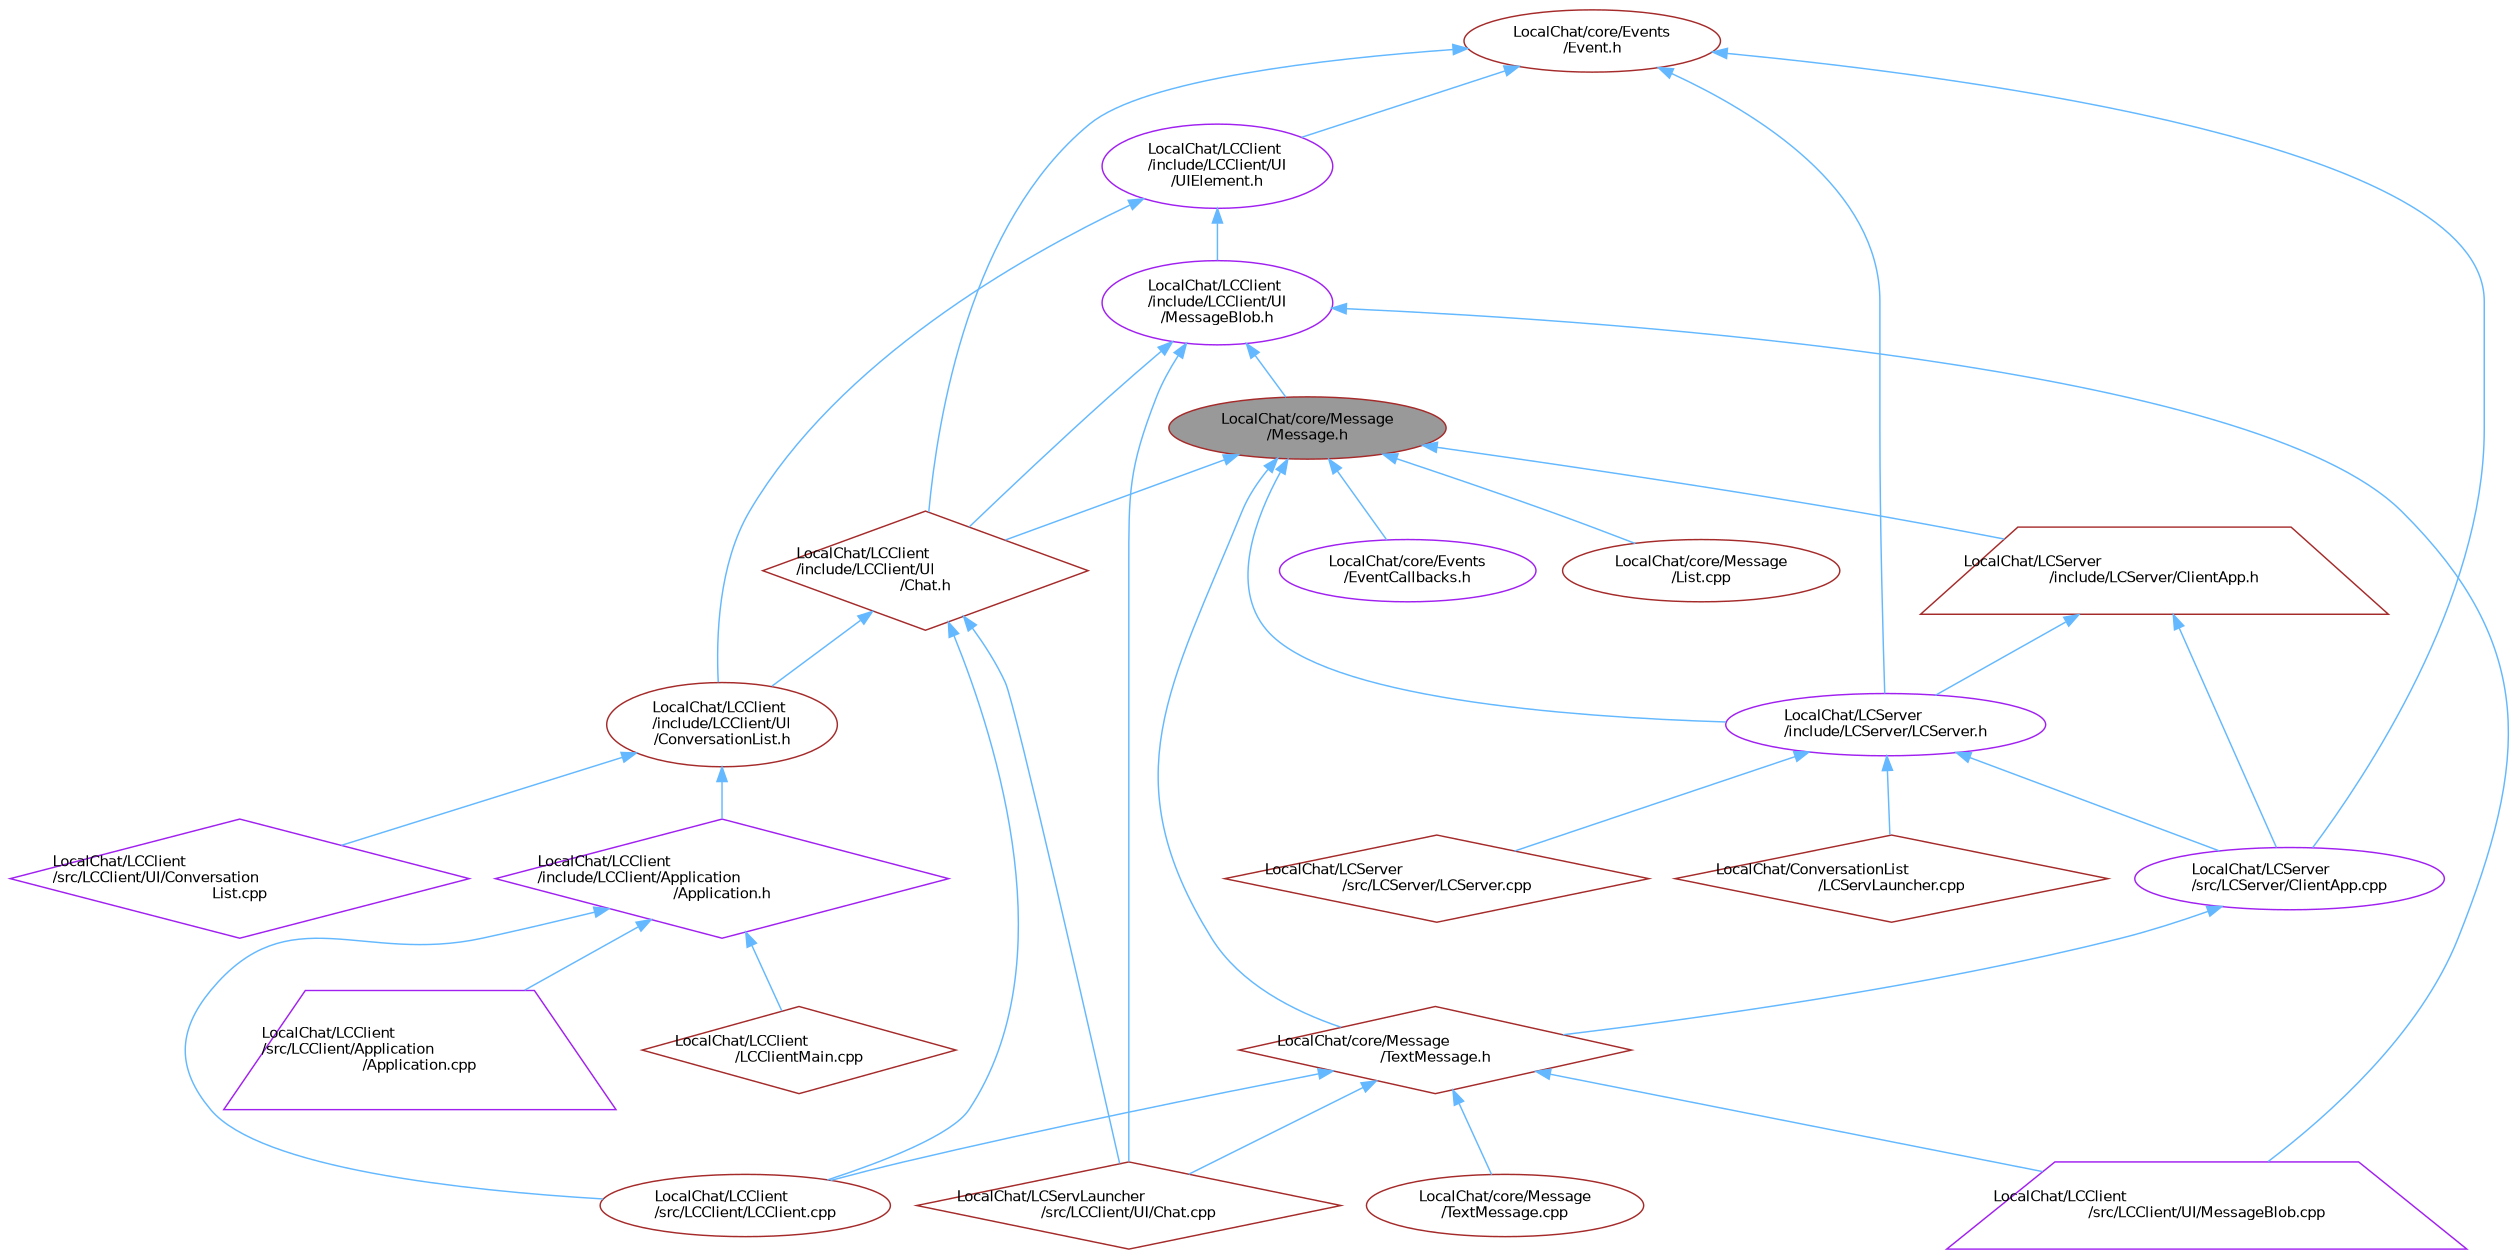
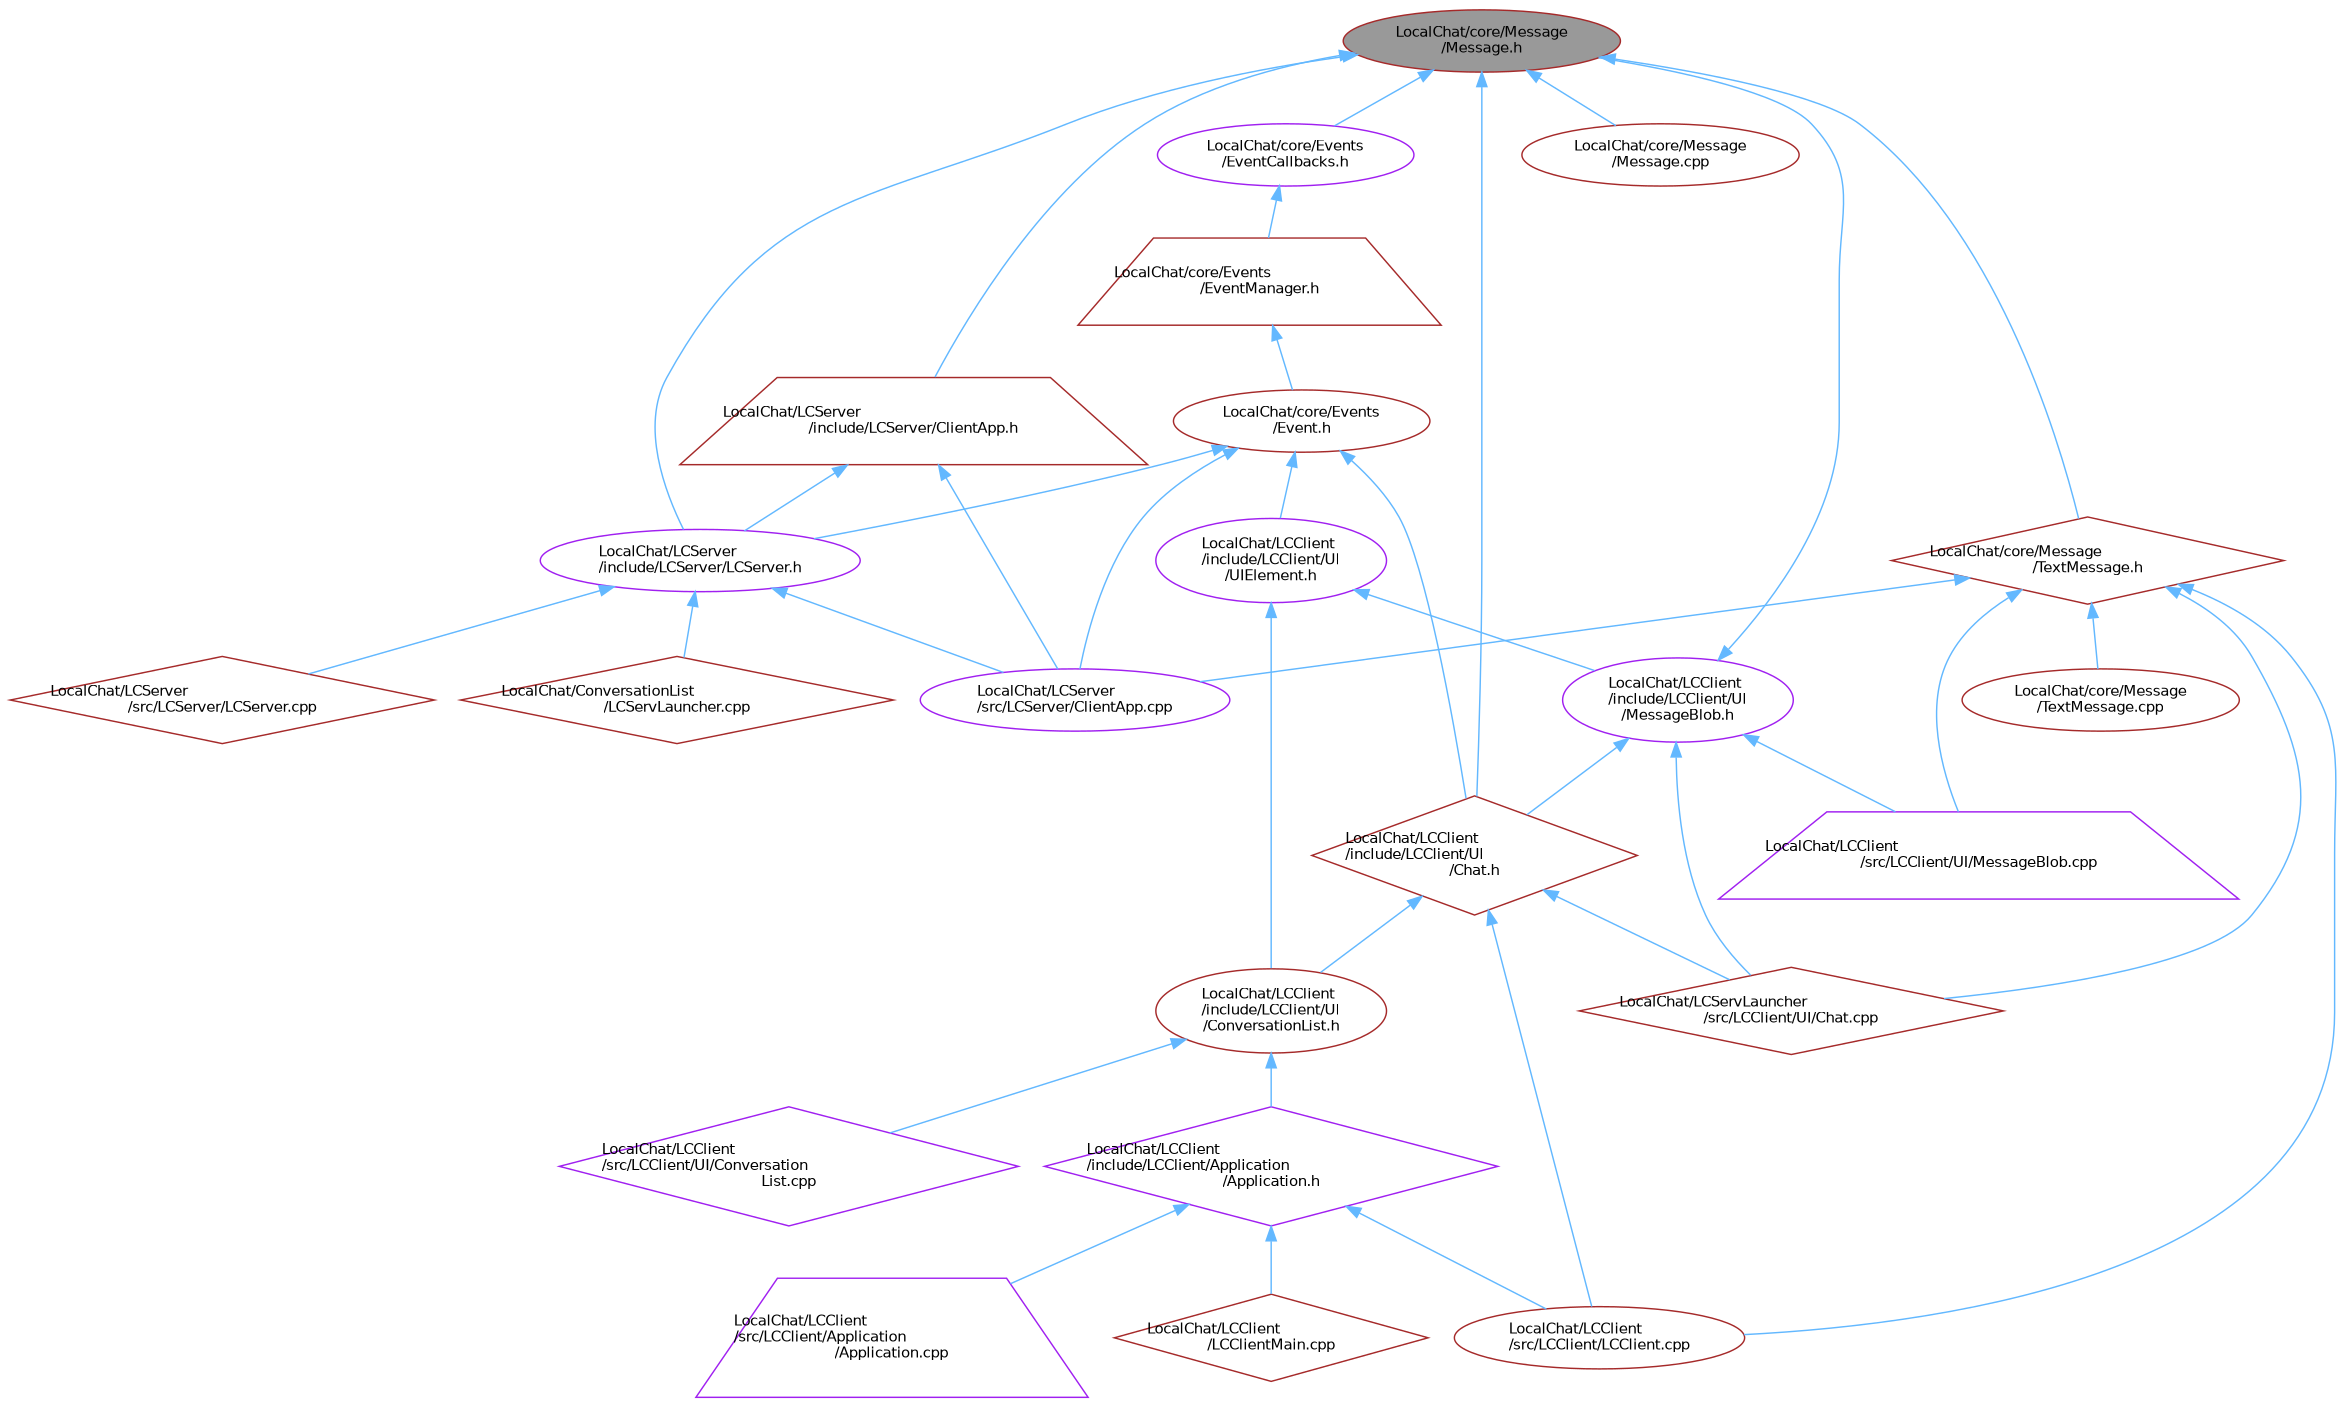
none -> (1260, 282)
(1701, 571) -> (1661, 155)
(1888, 987) -> (1577, 631)
